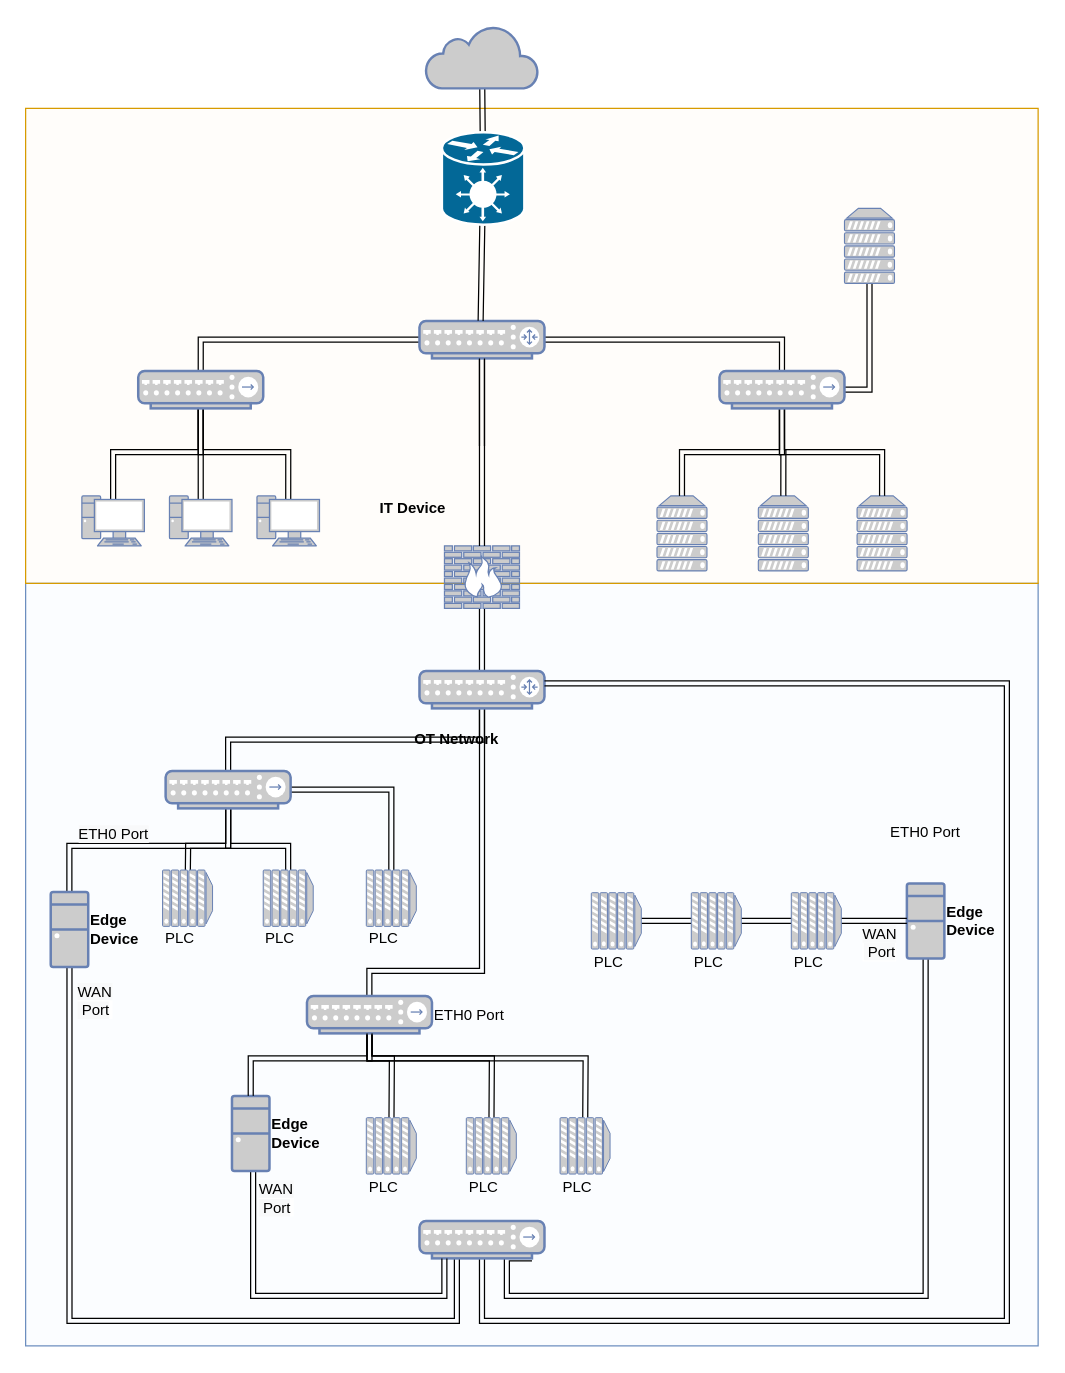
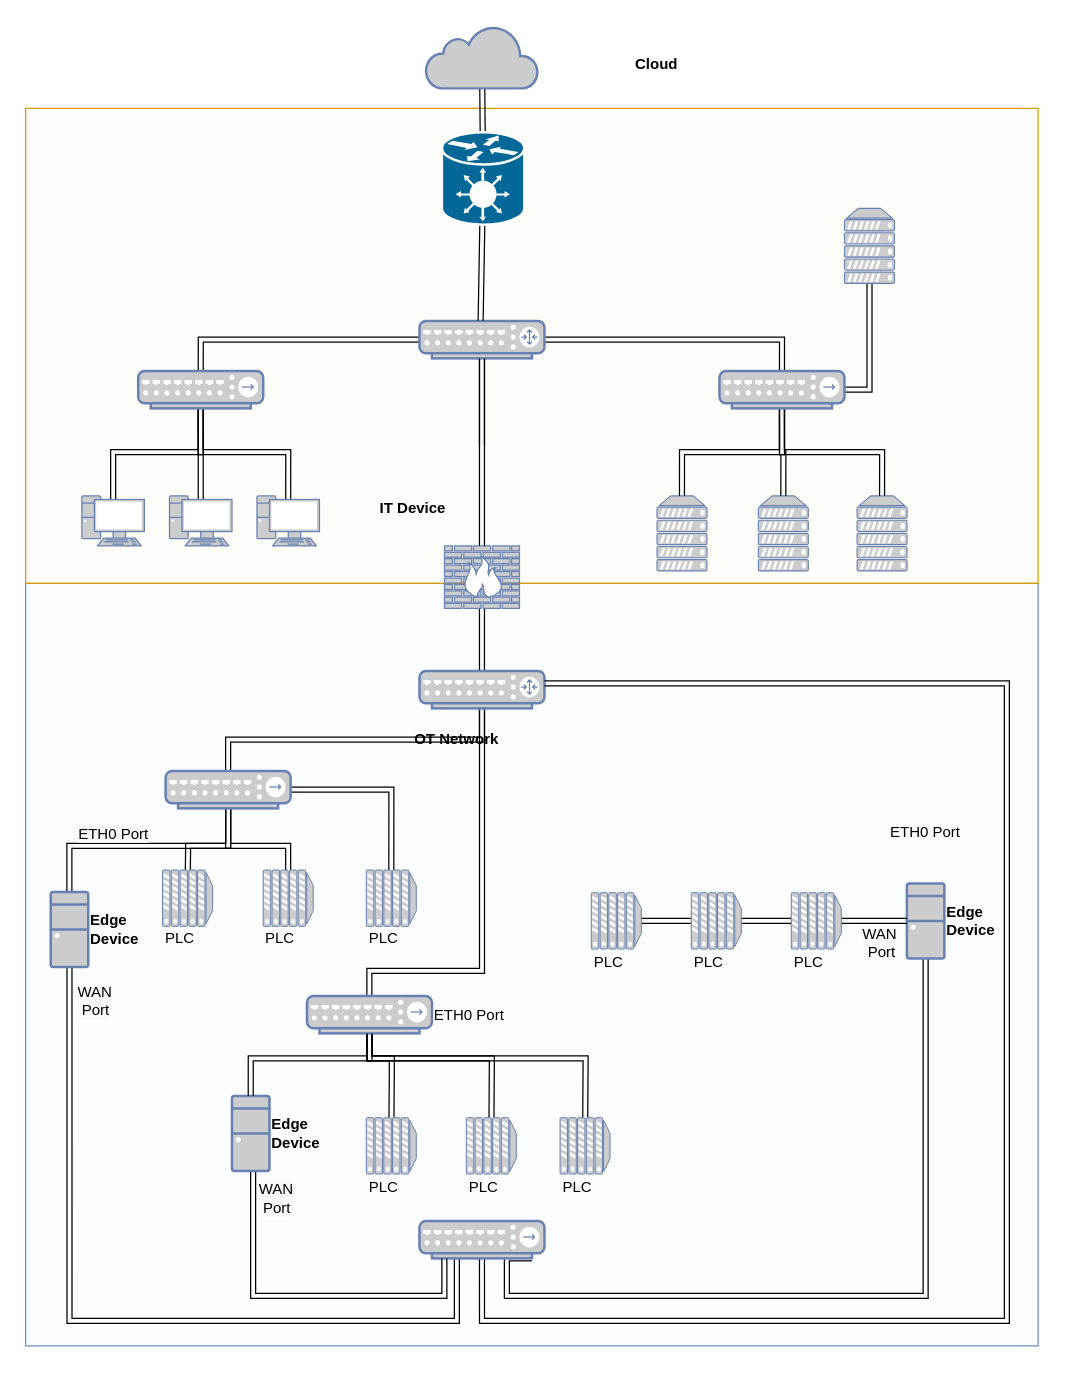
none -> (657, 64)
